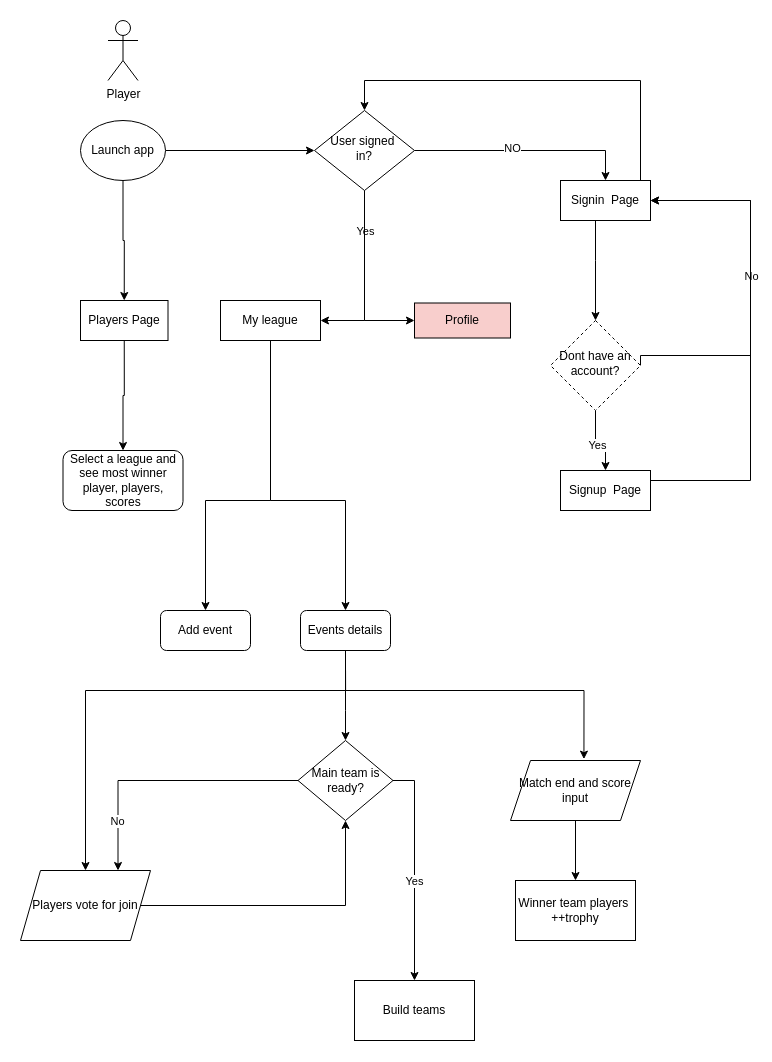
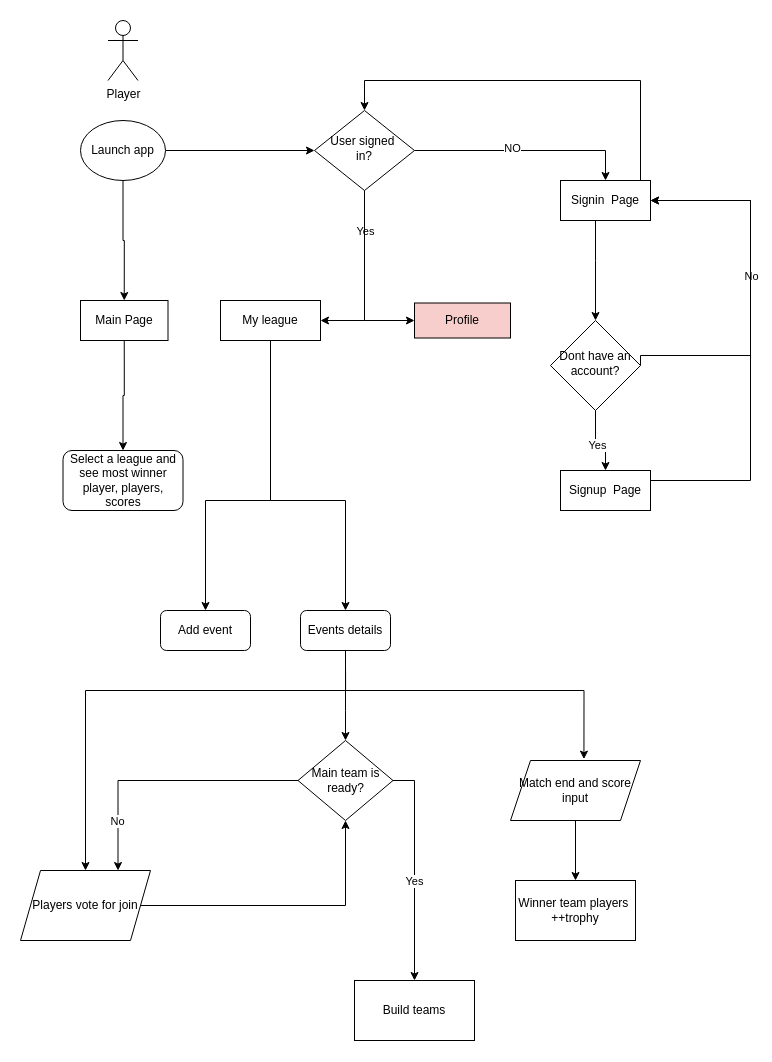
(125, 321) -> (125, 321)
(596, 366) -> (596, 366)
